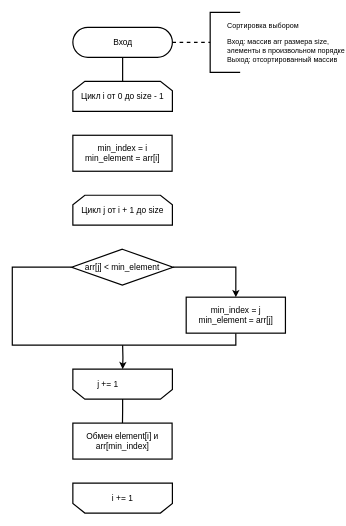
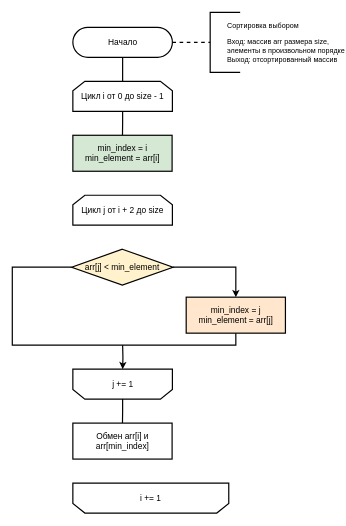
(123, 42) -> (123, 42)
none -> (123, 123)
(123, 153) -> (123, 153)
(123, 210) -> (123, 210)
(122, 267) -> (122, 267)
(236, 315) -> (236, 315)
(108, 384) -> (123, 384)
(123, 441) -> (123, 441)
(123, 498) -> (151, 498)
